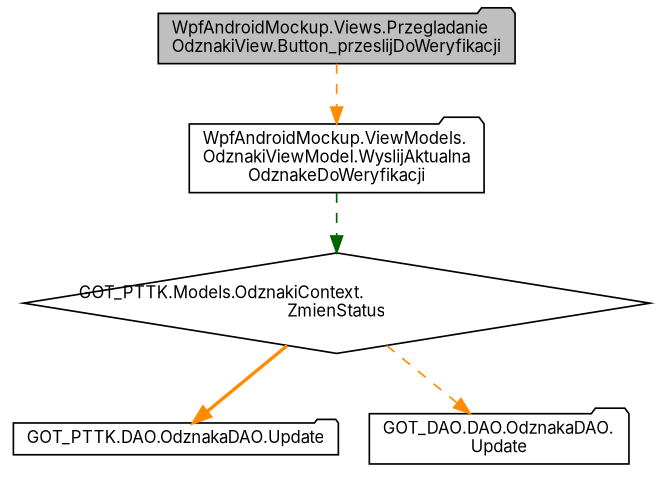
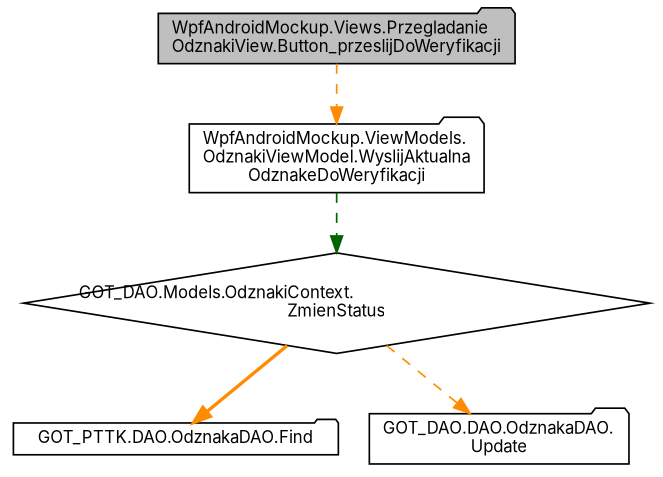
(337, 303) -> (337, 303)
(176, 439) -> (176, 439)
